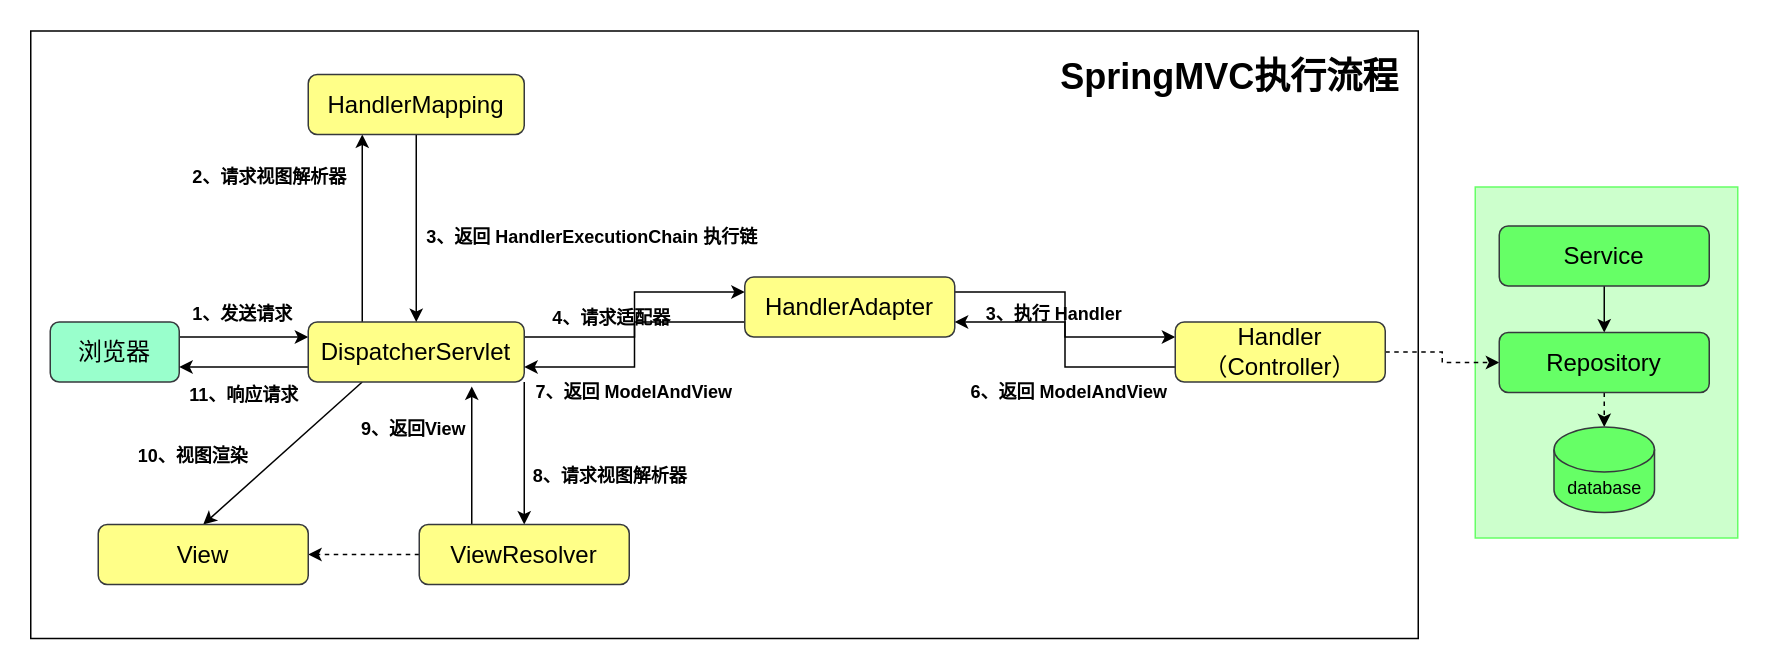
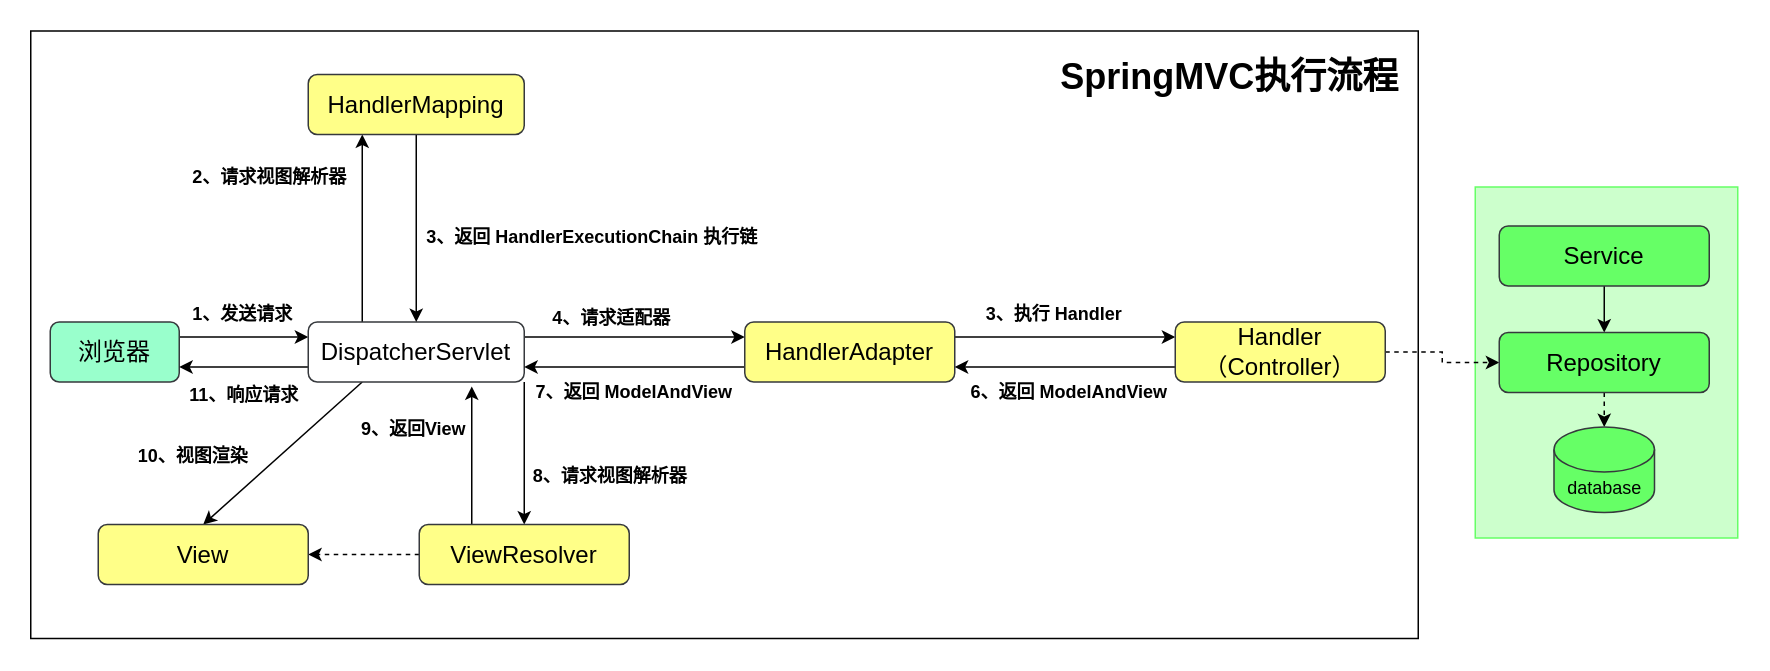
(850, 307) -> (850, 352)
(416, 352) -> (416, 352)
